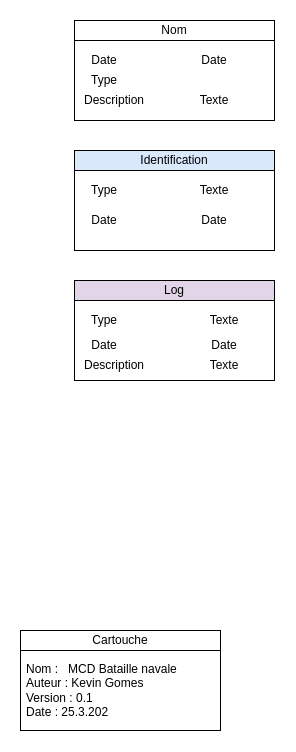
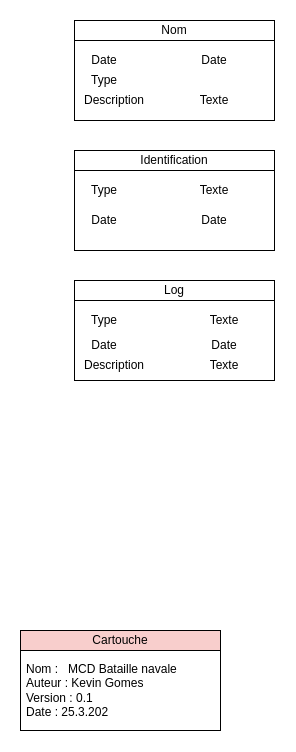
(175, 161) -> (175, 161)
(175, 291) -> (175, 291)
(121, 641) -> (121, 641)
